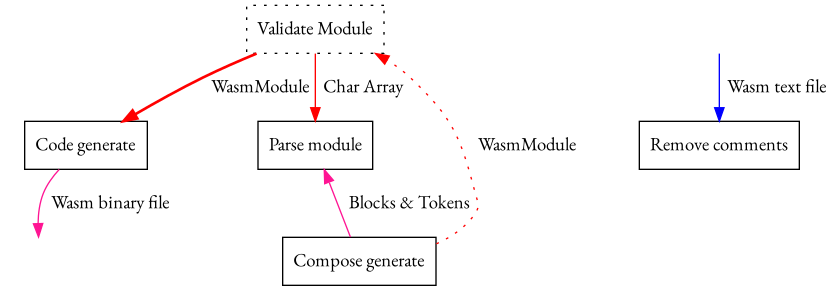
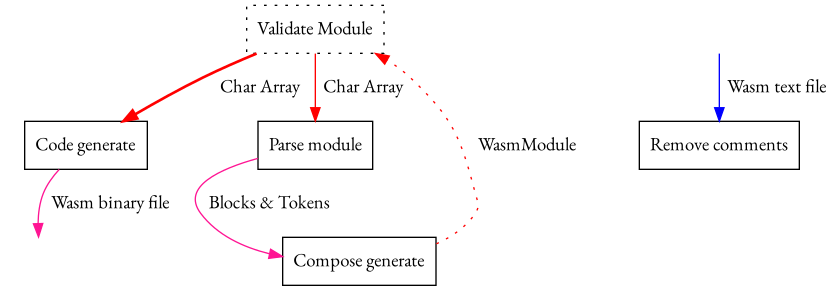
(257, 87) -> (257, 87)
(340, 210) -> (198, 208)
